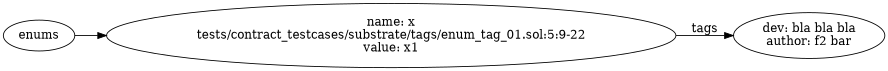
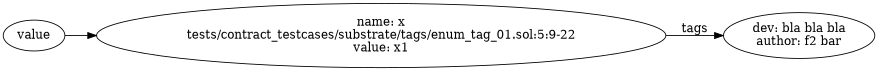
(39, 36) -> (34, 36)
